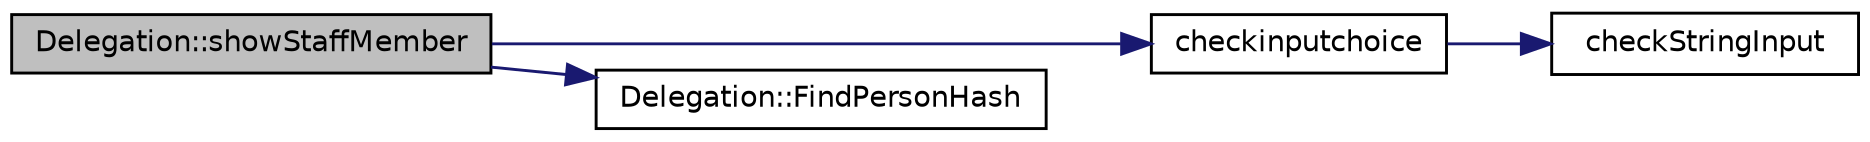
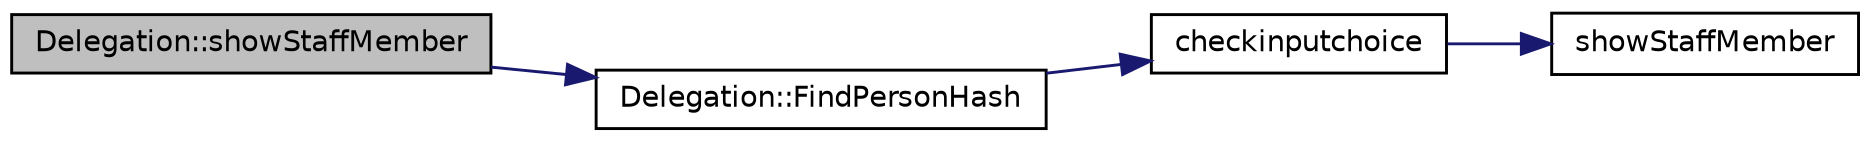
(806, 44) -> (1084, 69)
(1705, 44) -> (1705, 44)
